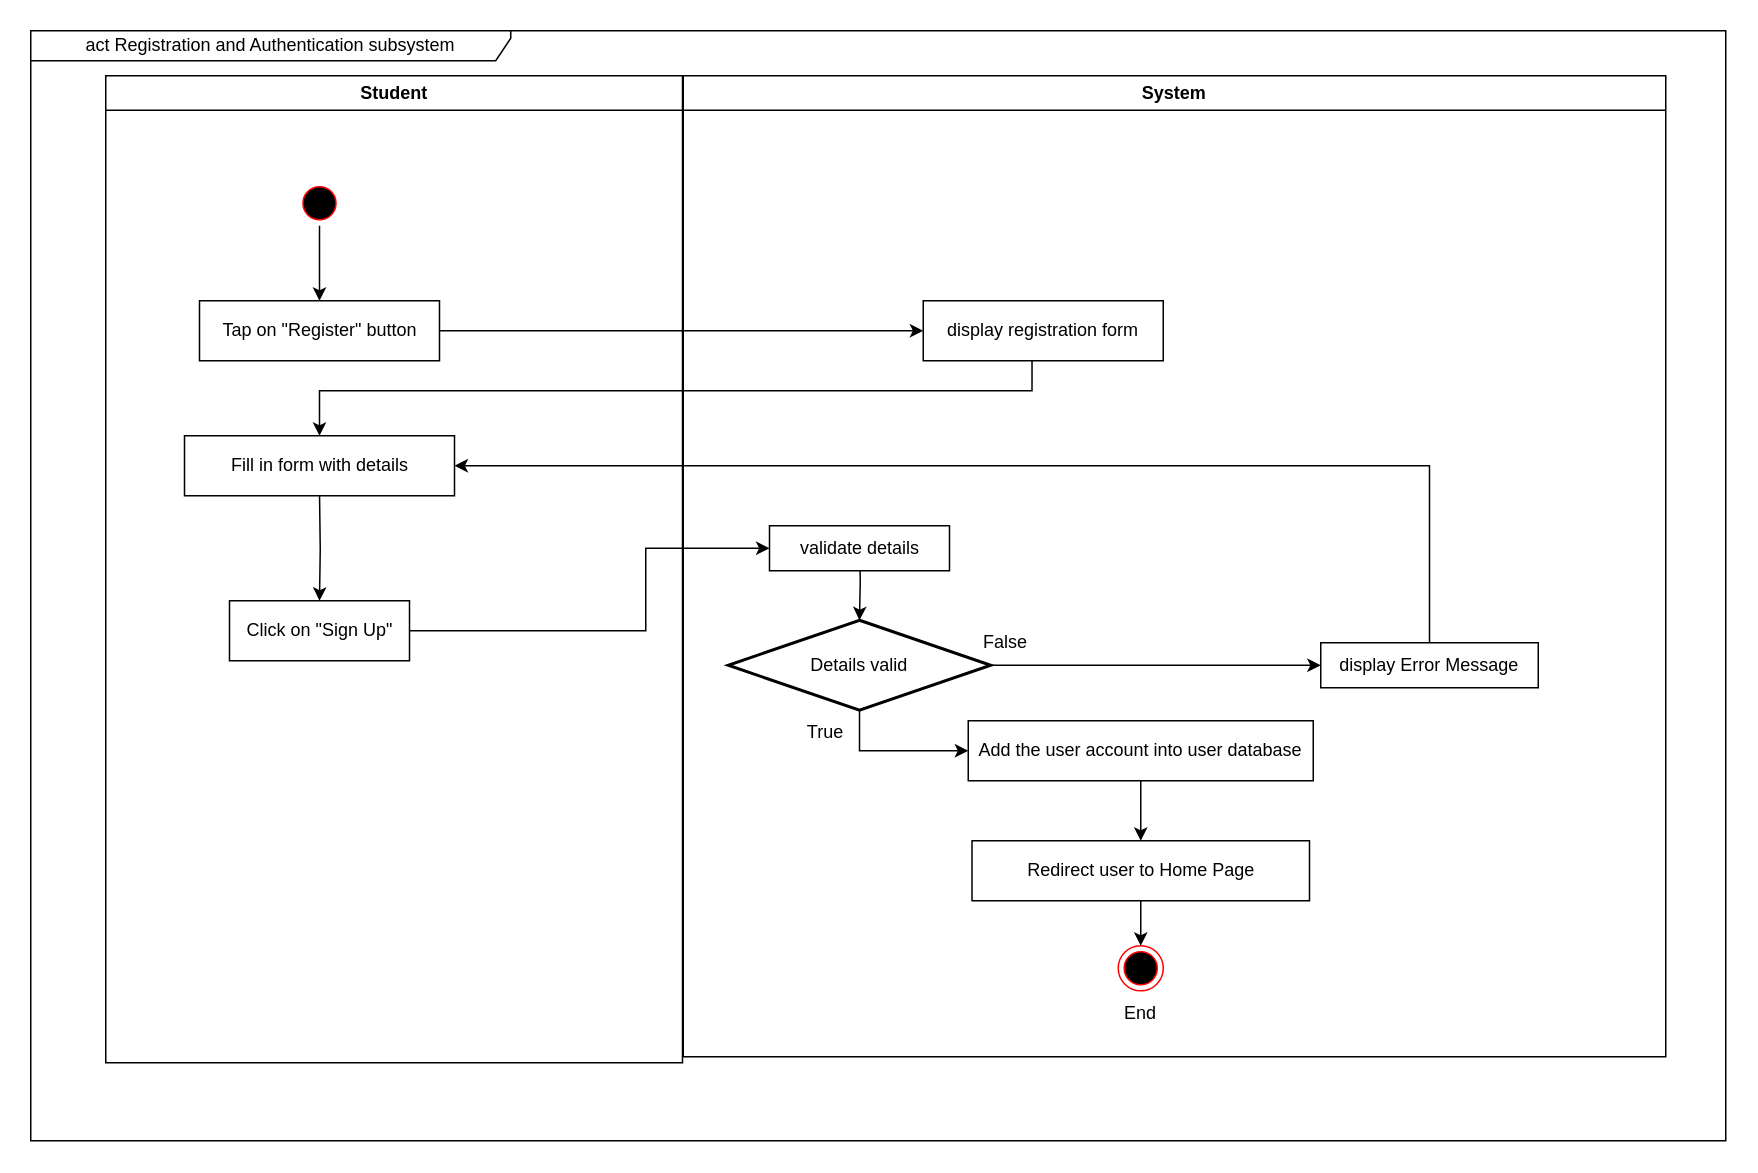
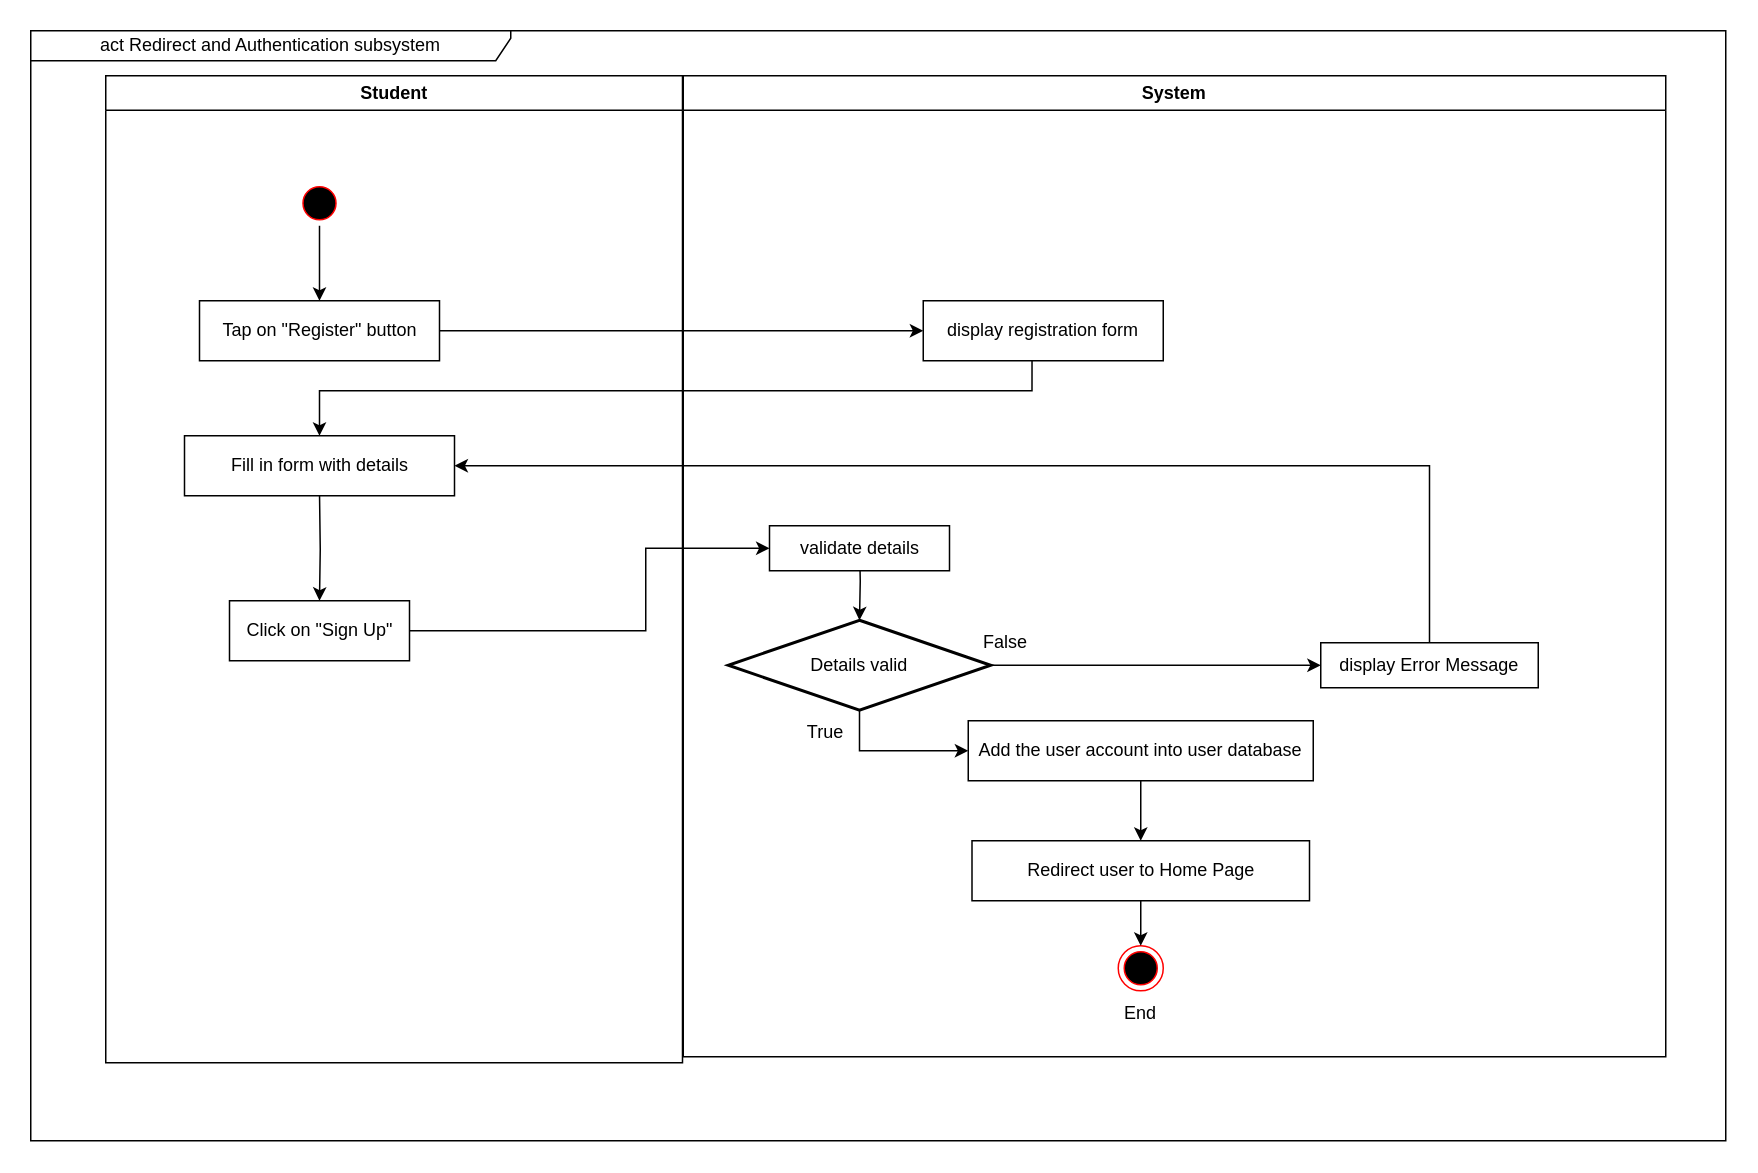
(271, 46) -> (271, 46)
